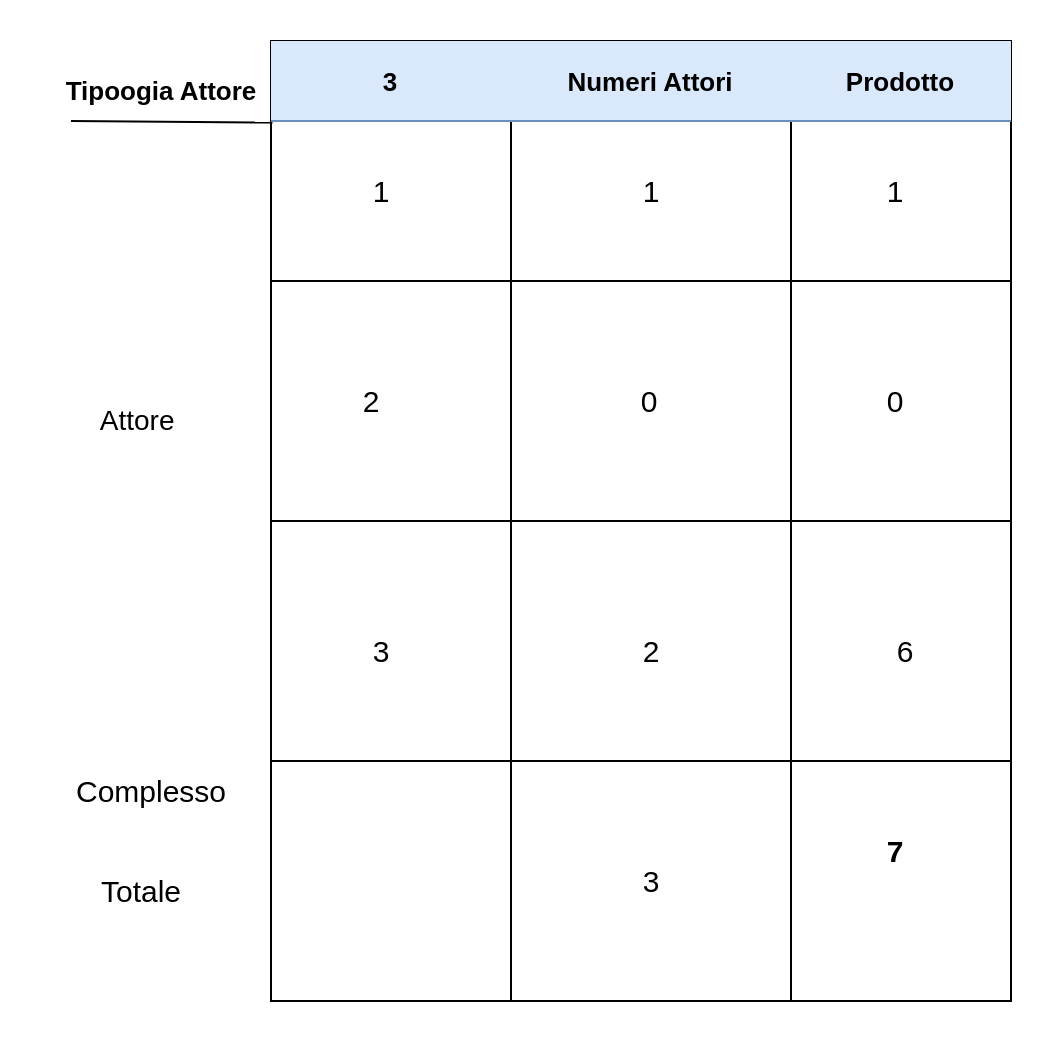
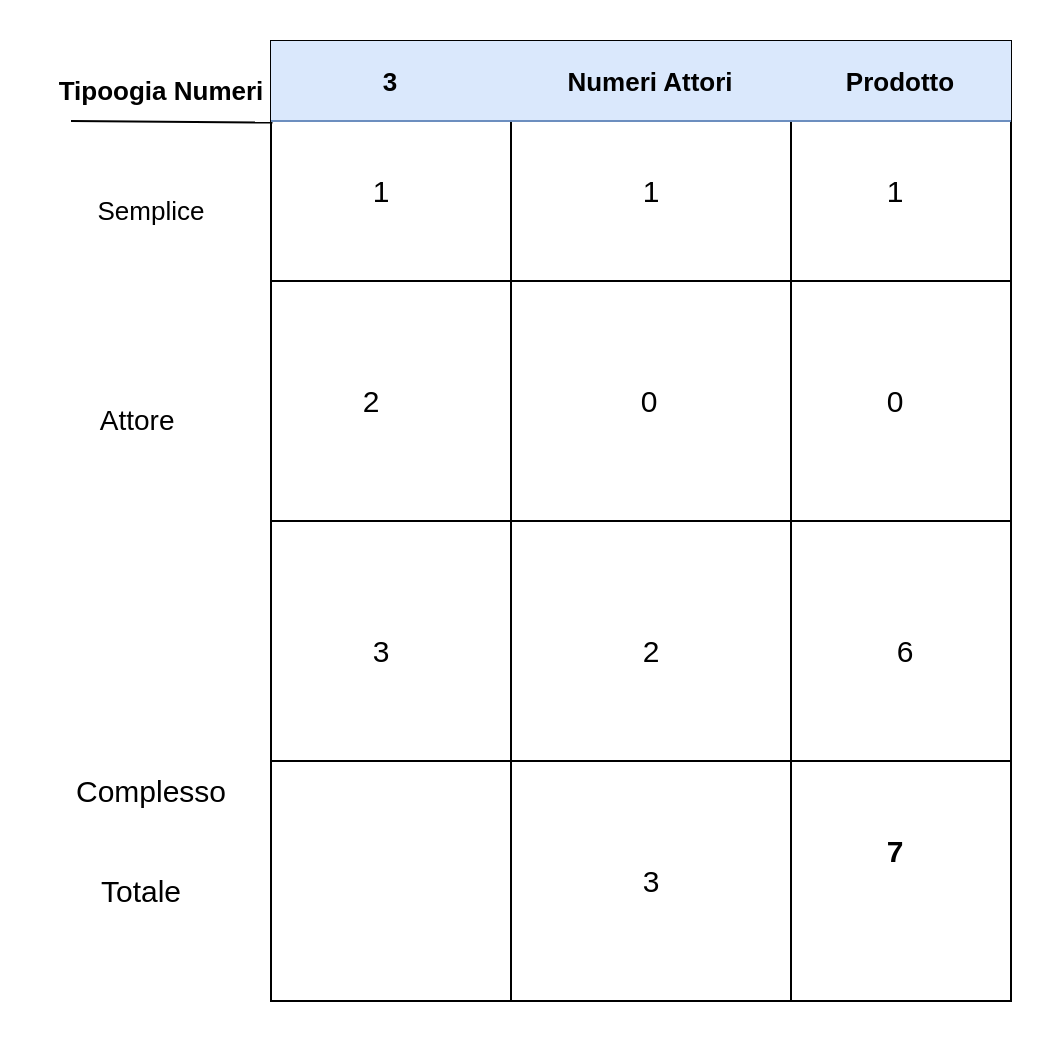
(162, 91) -> (162, 91)
none -> (151, 211)
